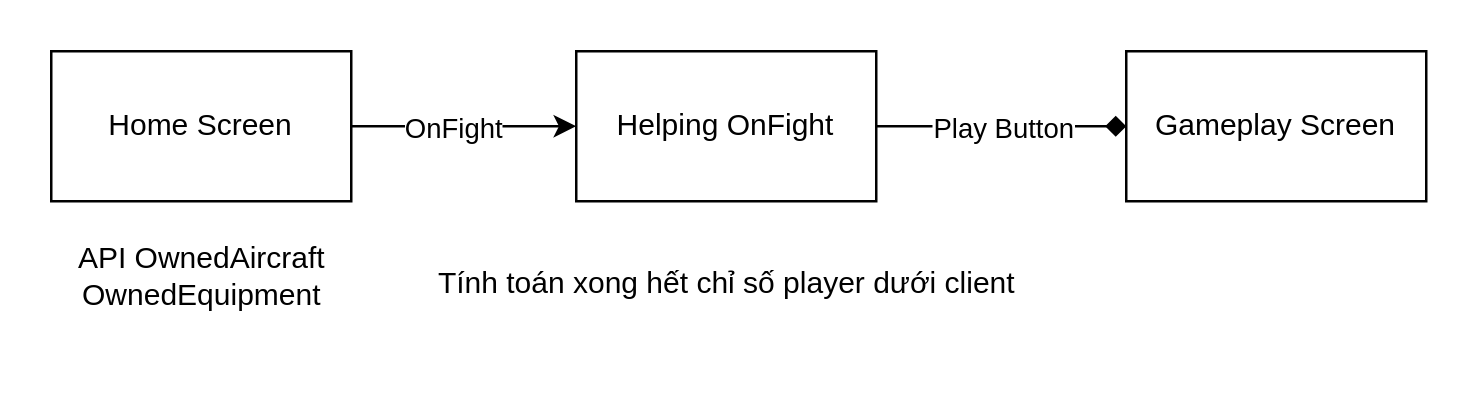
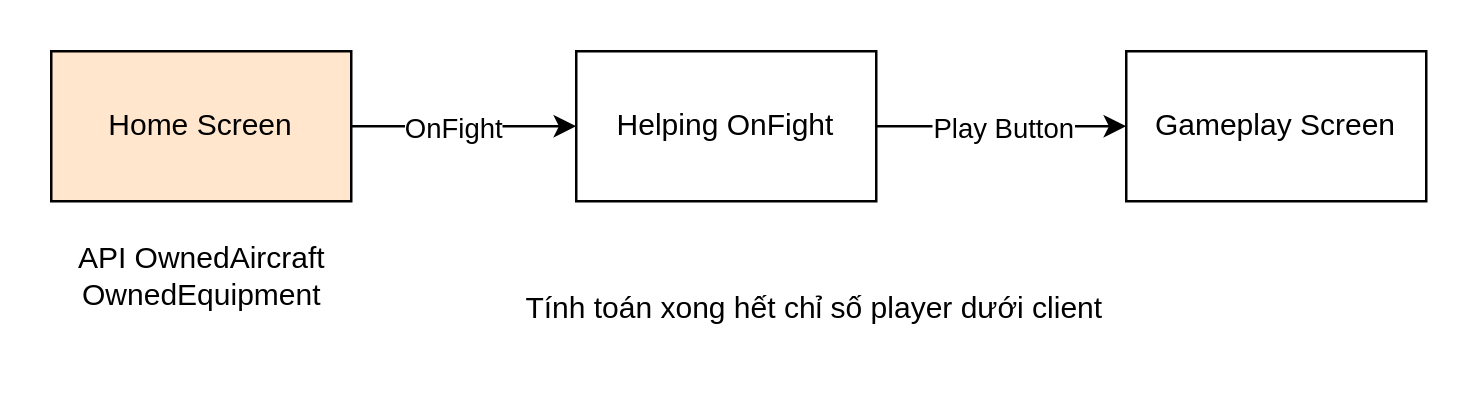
(201, 126) -> (201, 126)
(1106, 126) -> (1107, 126)
(726, 301) -> (814, 326)
